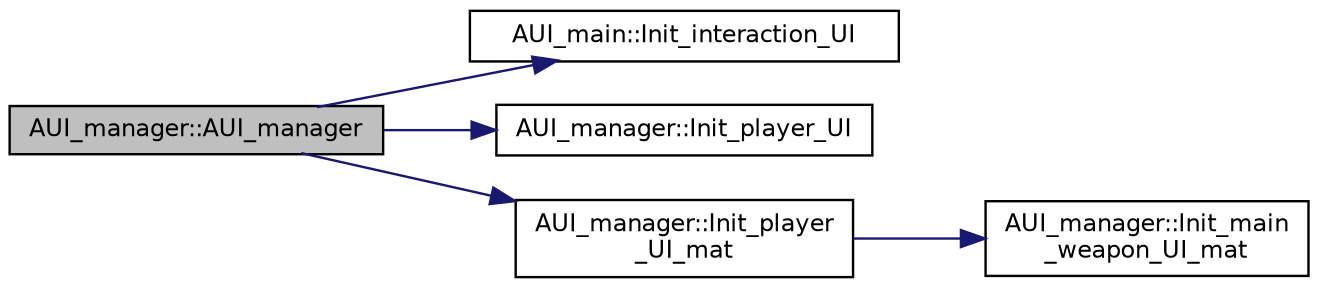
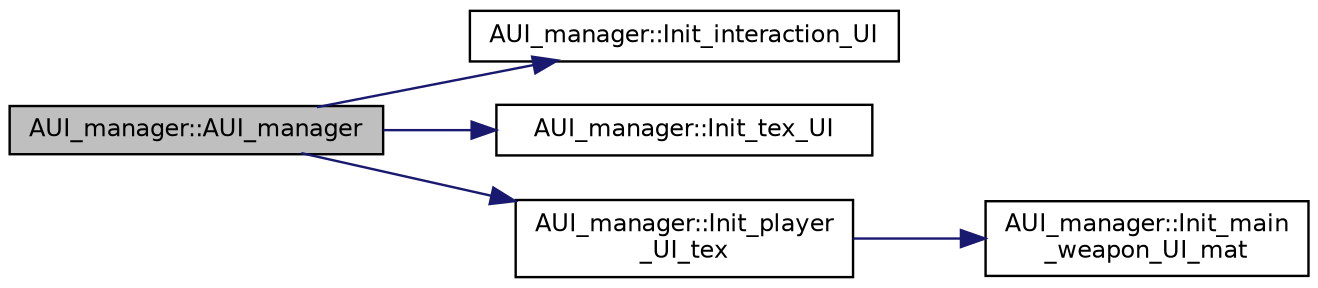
(684, 36) -> (684, 36)
(684, 130) -> (684, 130)
(684, 239) -> (684, 239)
